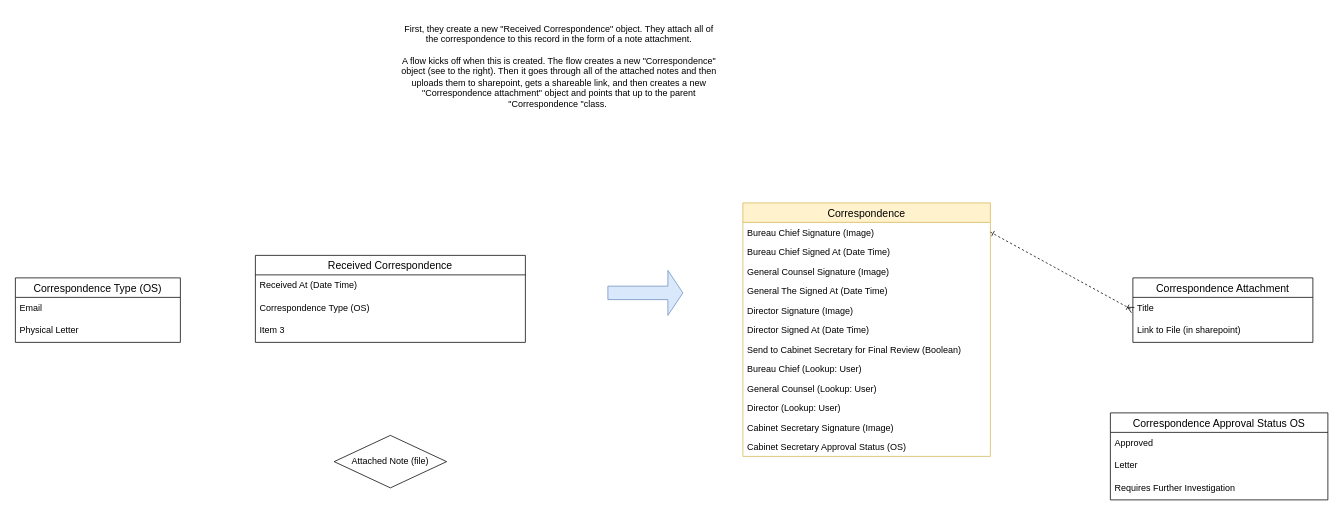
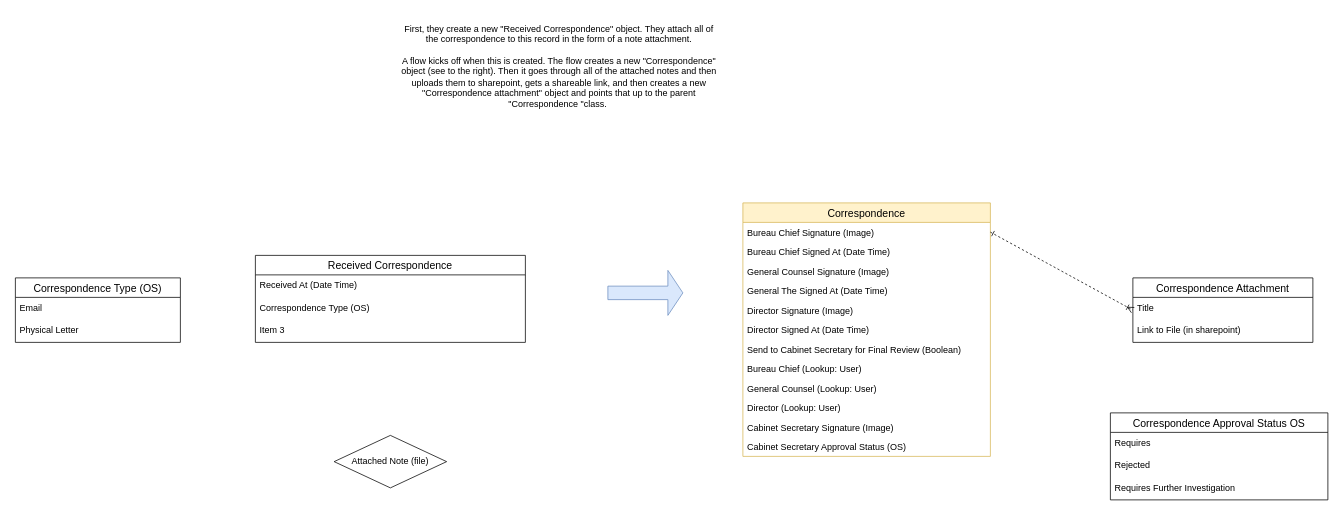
(1135, 443) -> (1133, 443)
(1130, 465) -> (1135, 465)
